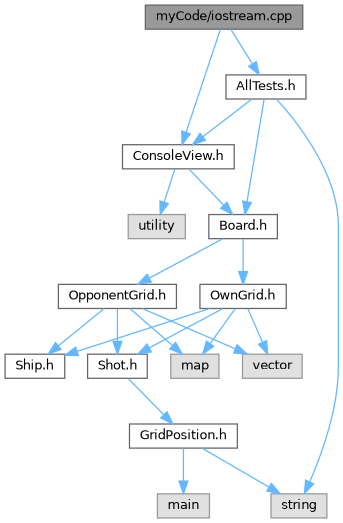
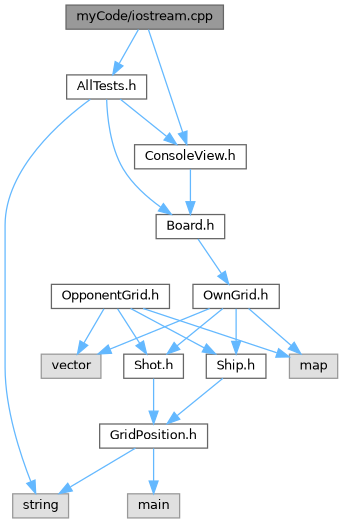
(157, 227) -> none
(186, 258) -> none
none -> (200, 397)
